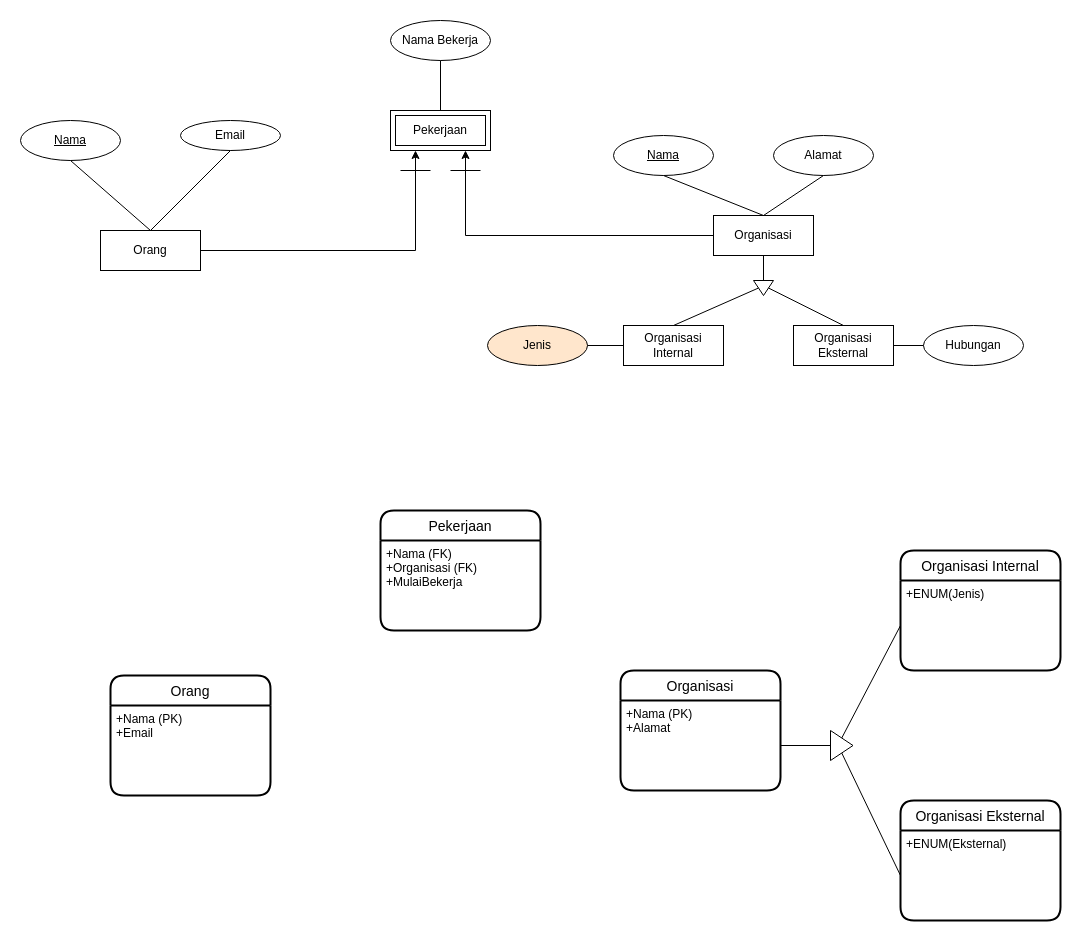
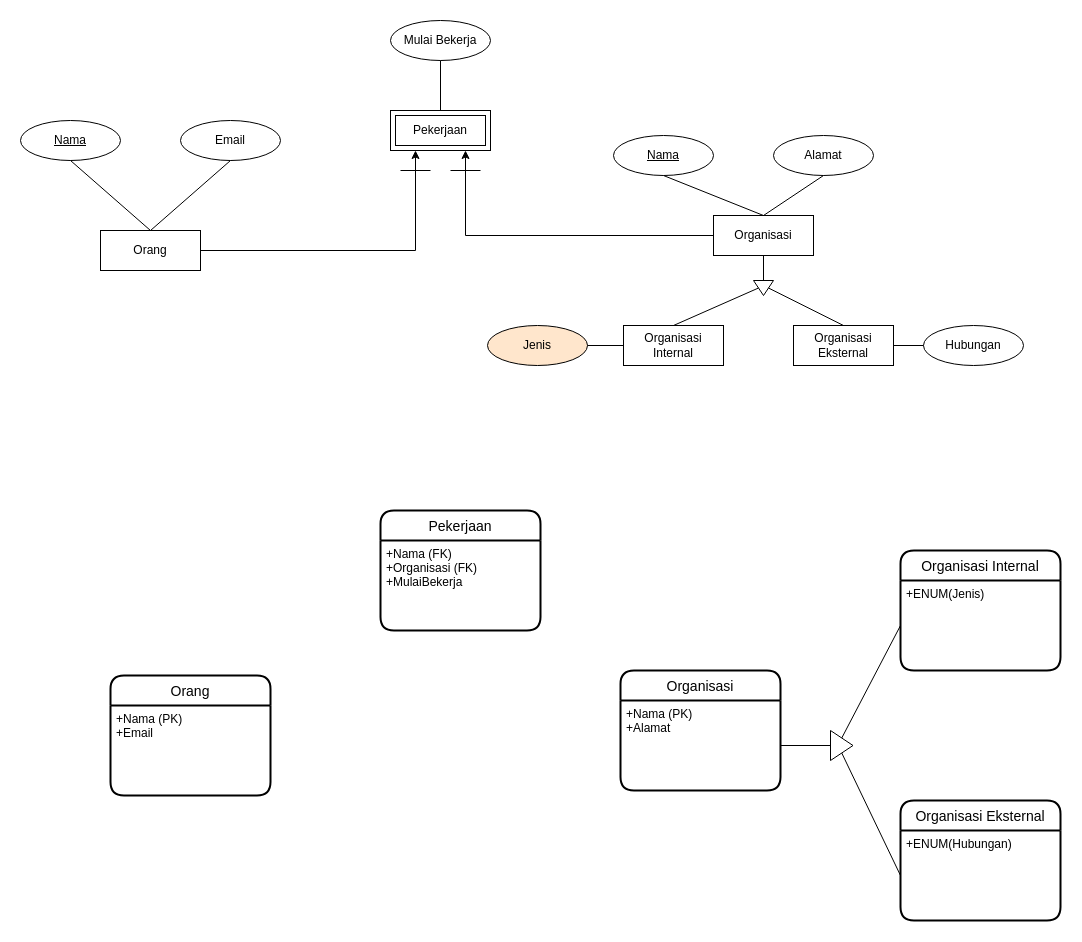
(441, 41) -> (441, 41)
(231, 136) -> (231, 141)
(958, 844) -> (956, 844)
